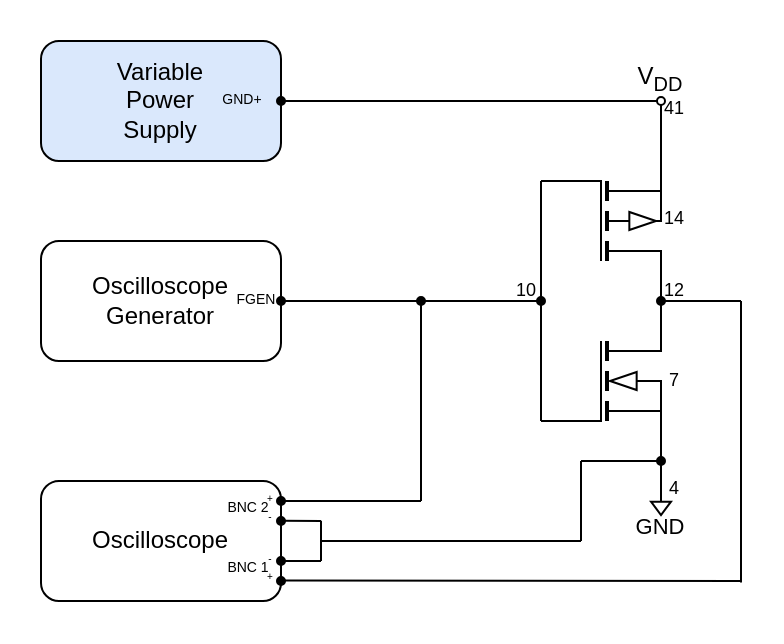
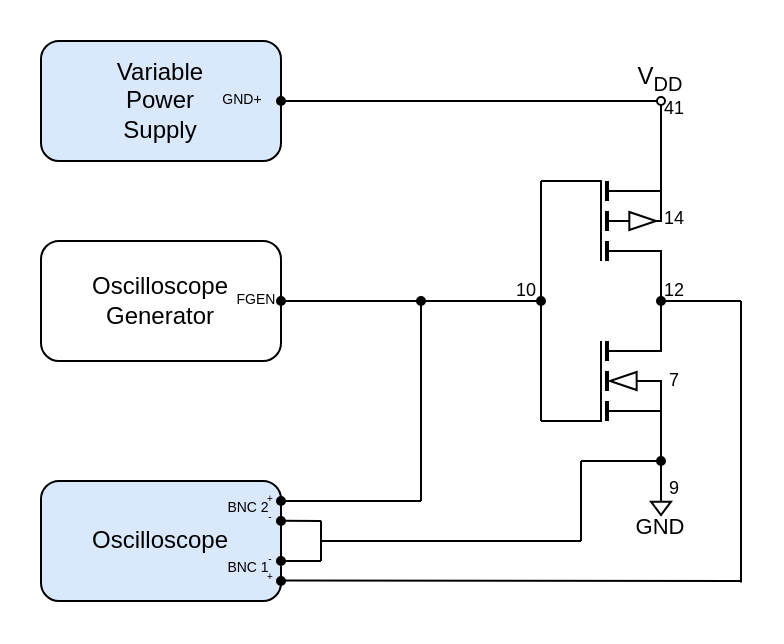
(675, 487) -> (675, 487)
(161, 541) -> (161, 541)
